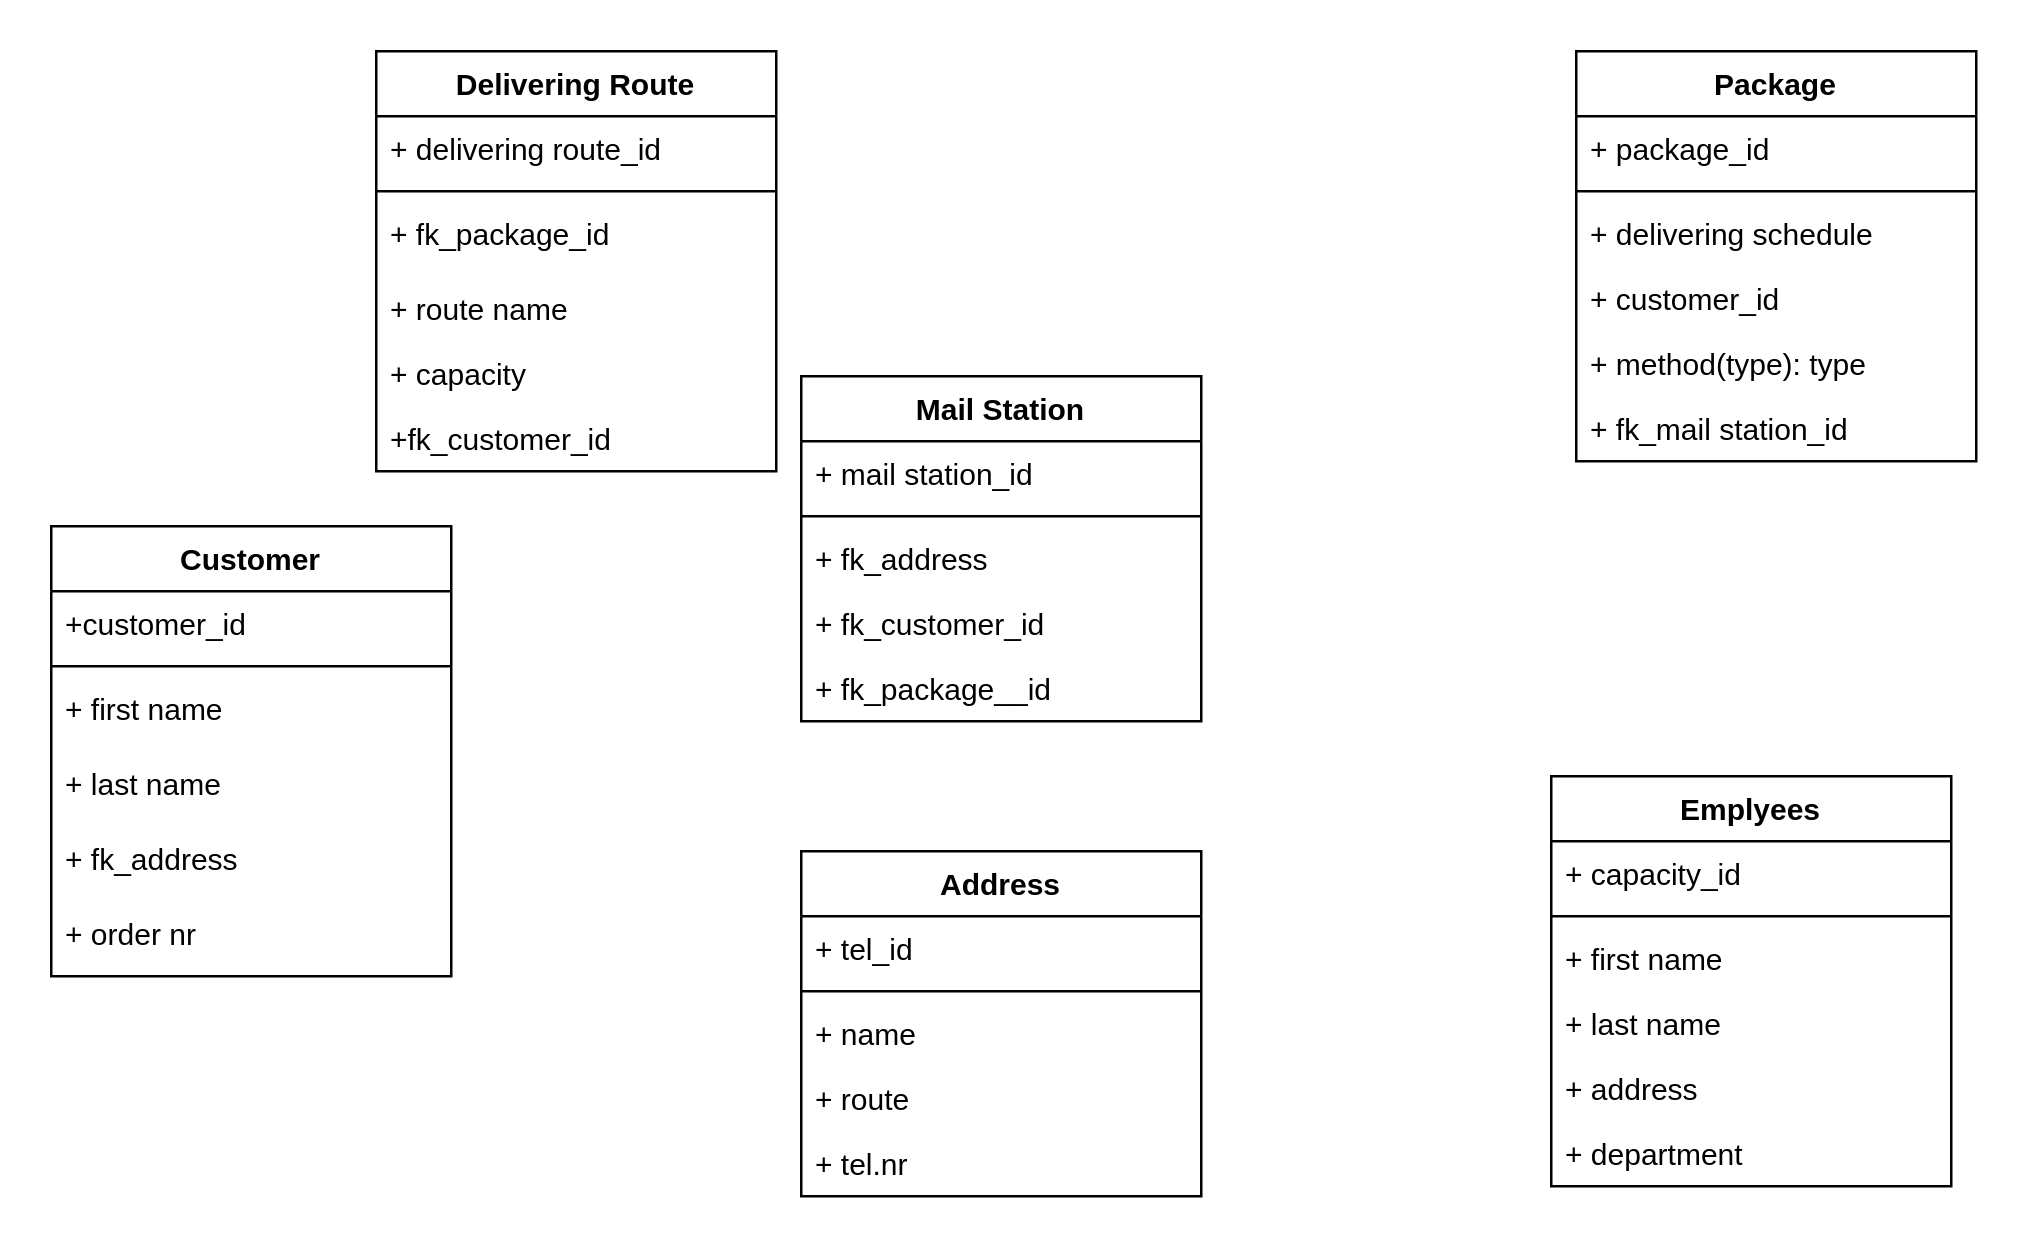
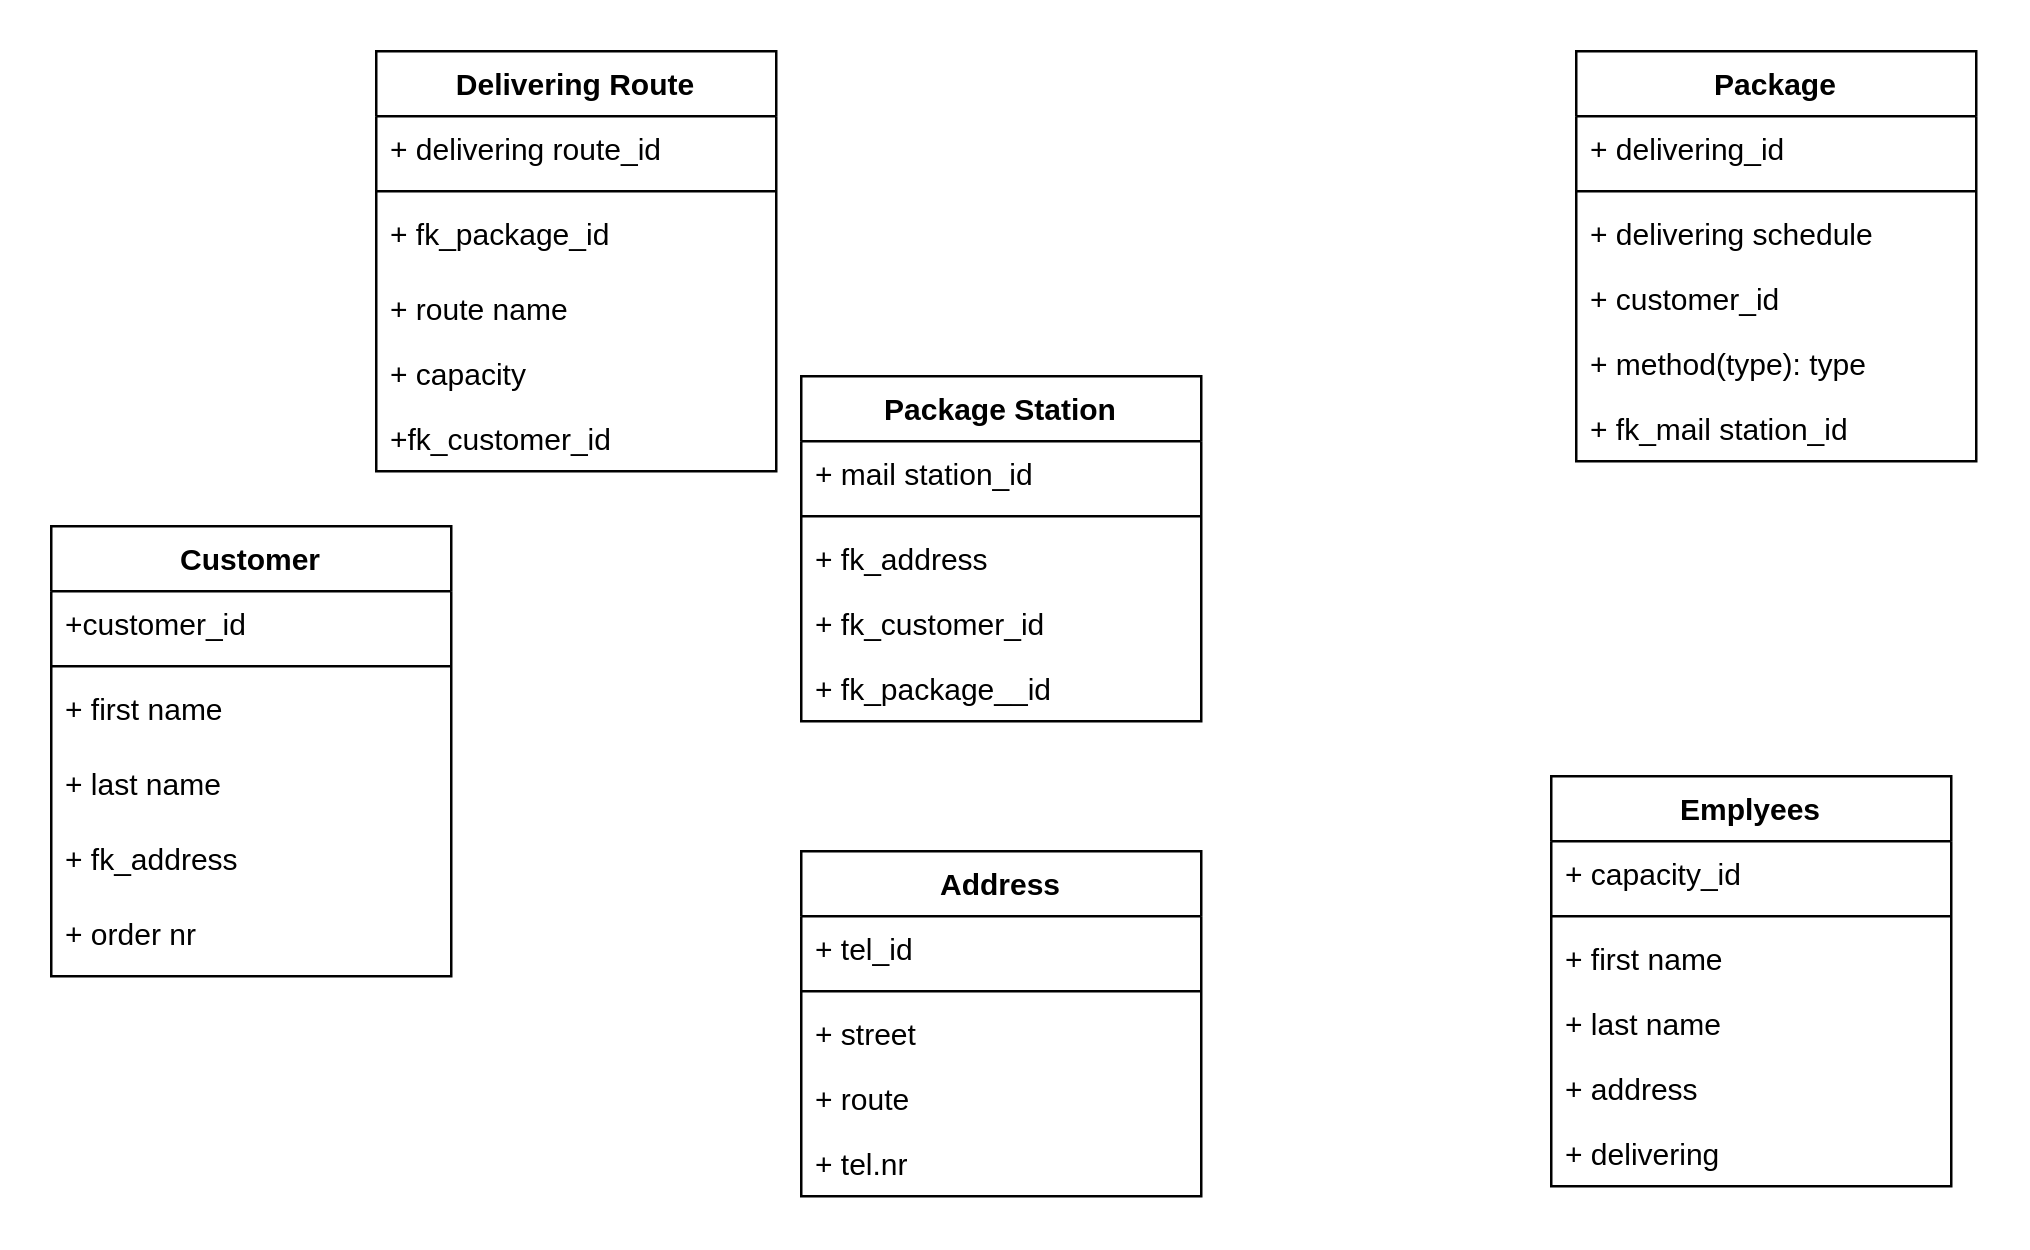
(1683, 150) -> (1697, 150)
(1000, 410) -> (1000, 410)
(862, 1035) -> (878, 1035)
(1662, 1155) -> (1650, 1155)
